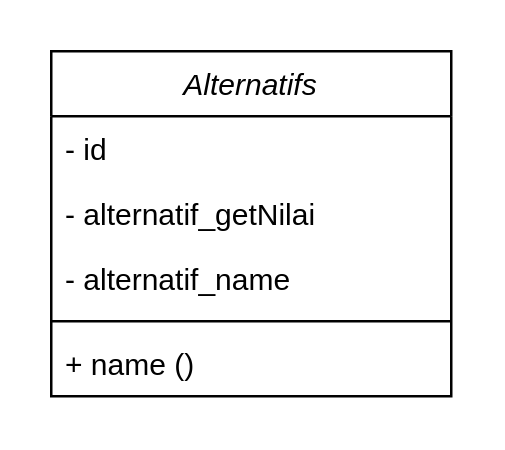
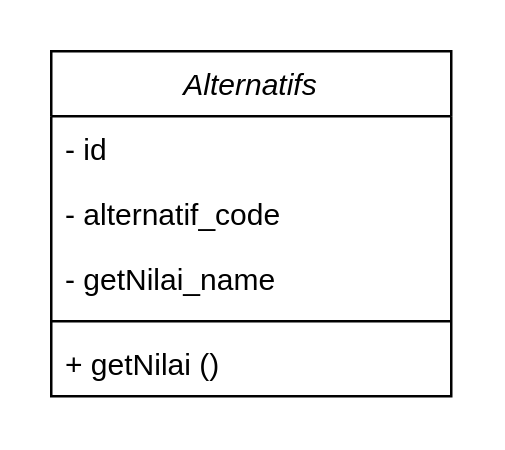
(218, 215) -> (196, 215)
(196, 280) -> (175, 280)
(133, 365) -> (155, 365)
